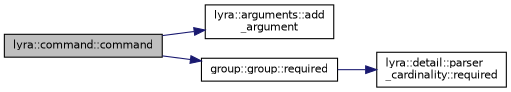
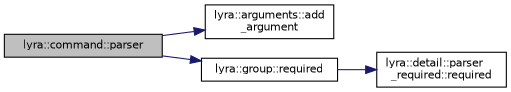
(83, 46) -> (83, 46)
(270, 70) -> (270, 70)
(442, 70) -> (442, 70)
